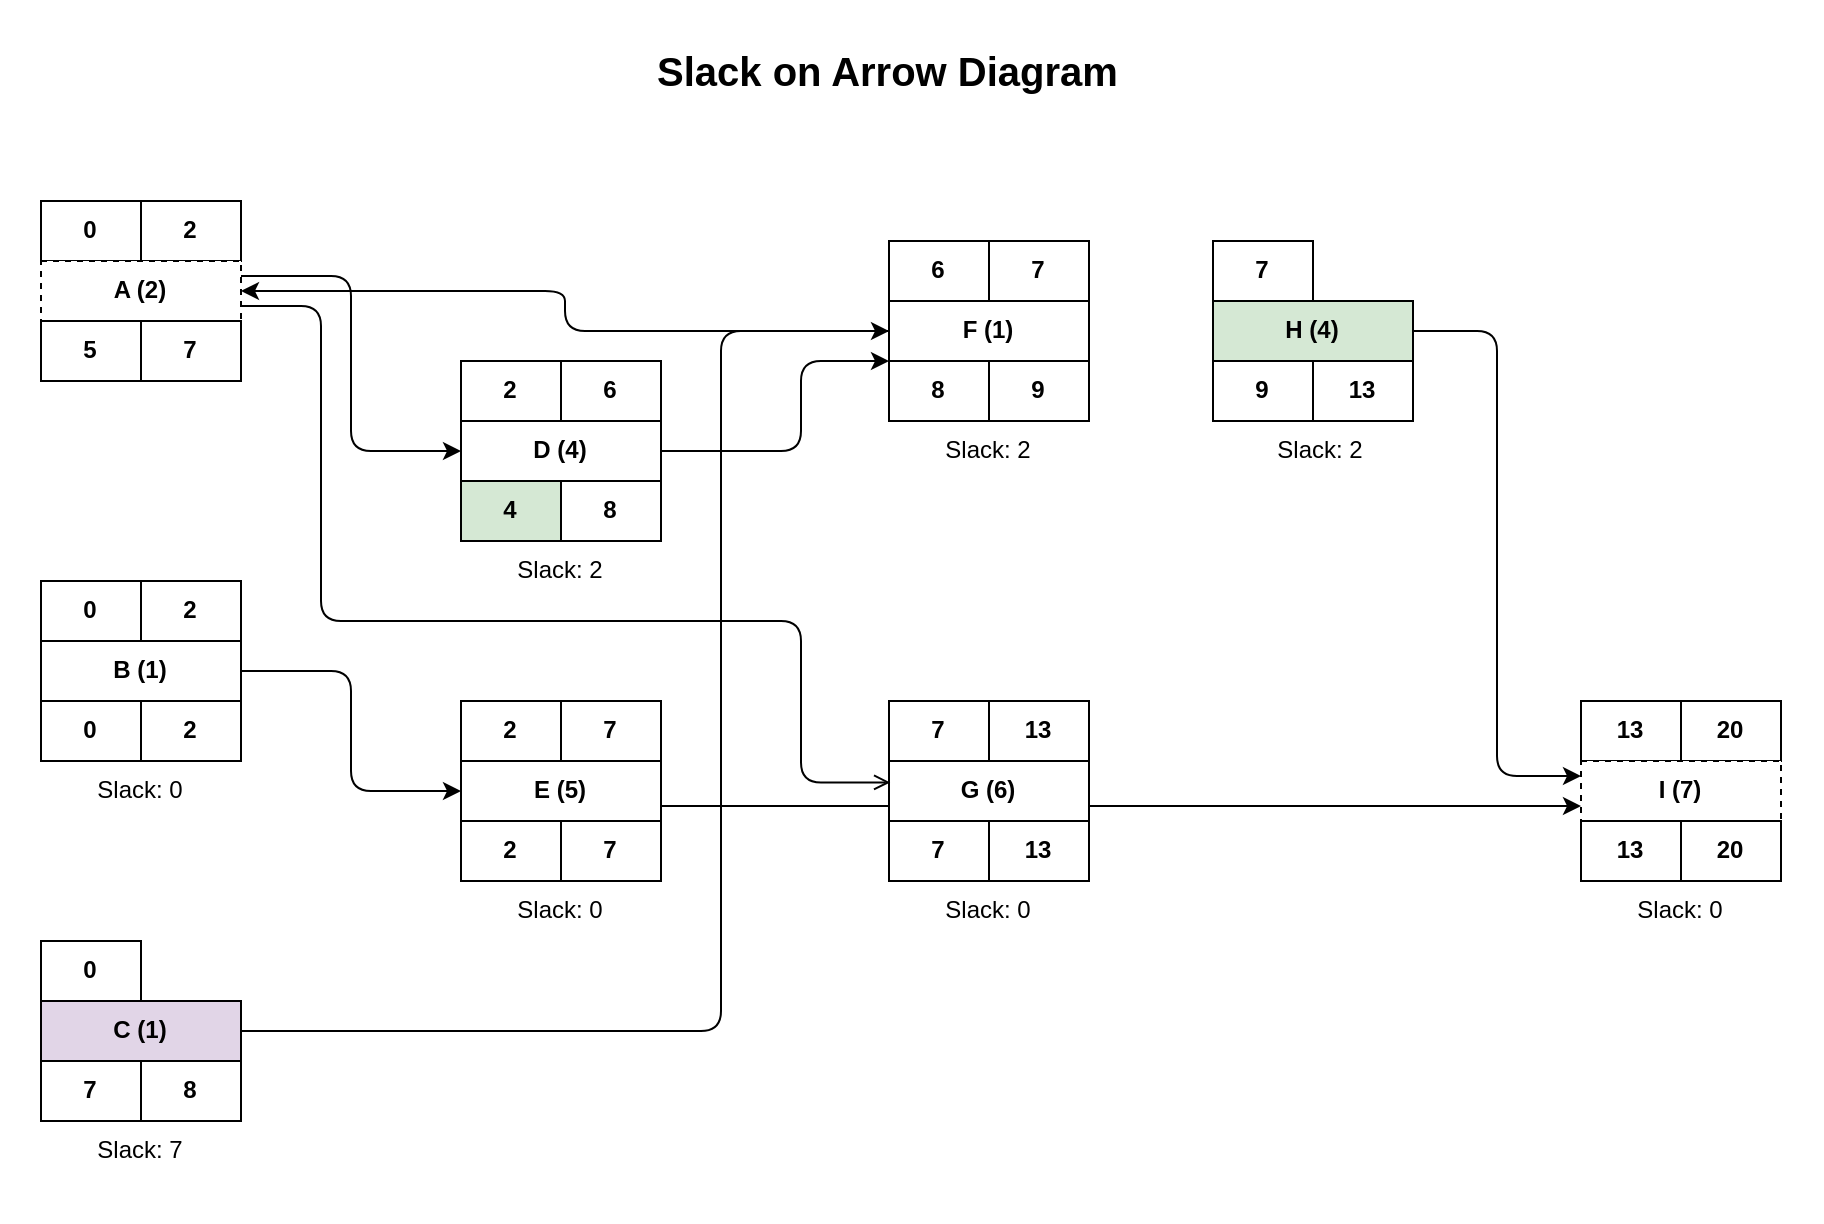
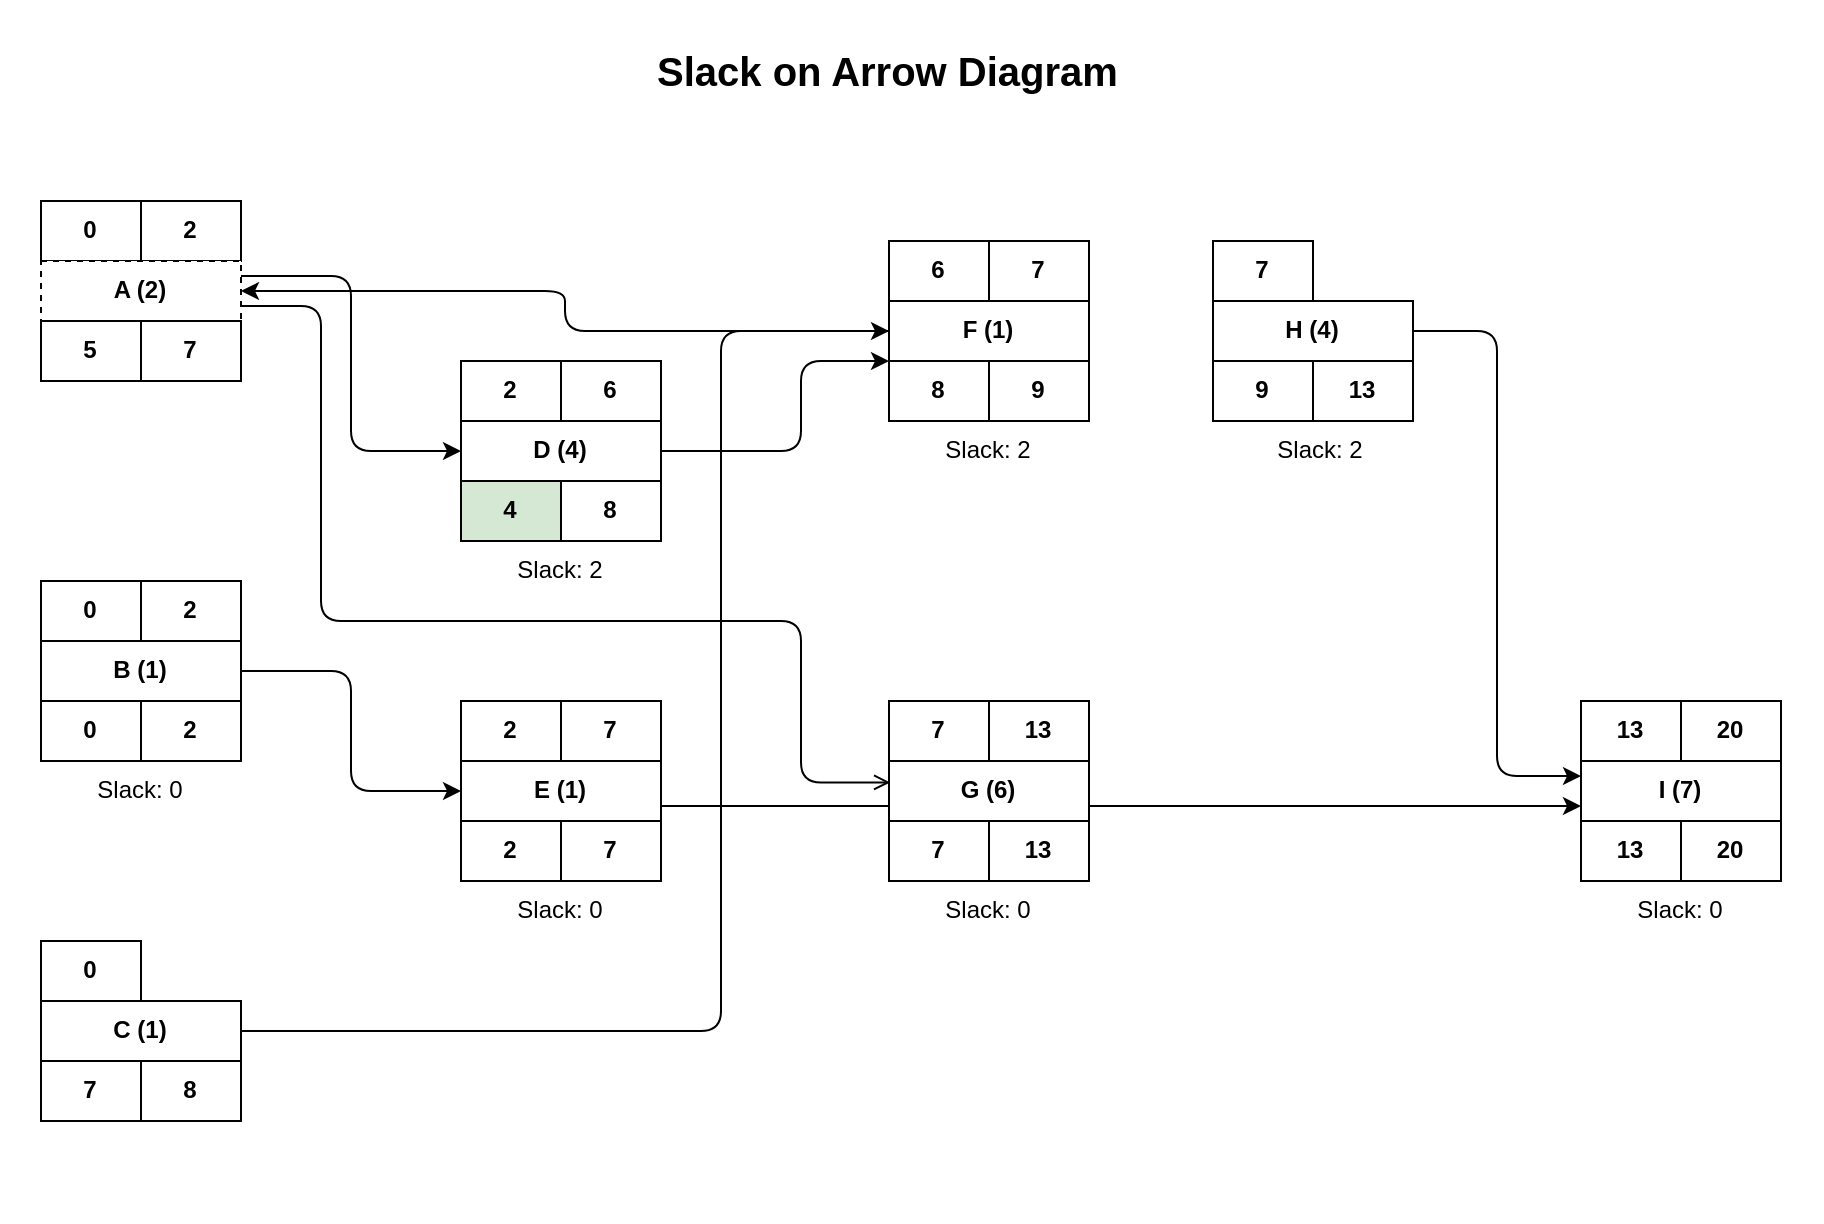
(1313, 331) -> (1313, 331)
(561, 791) -> (561, 791)
(1681, 791) -> (1681, 791)
(141, 1031) -> (141, 1031)
(141, 1151) -> none
